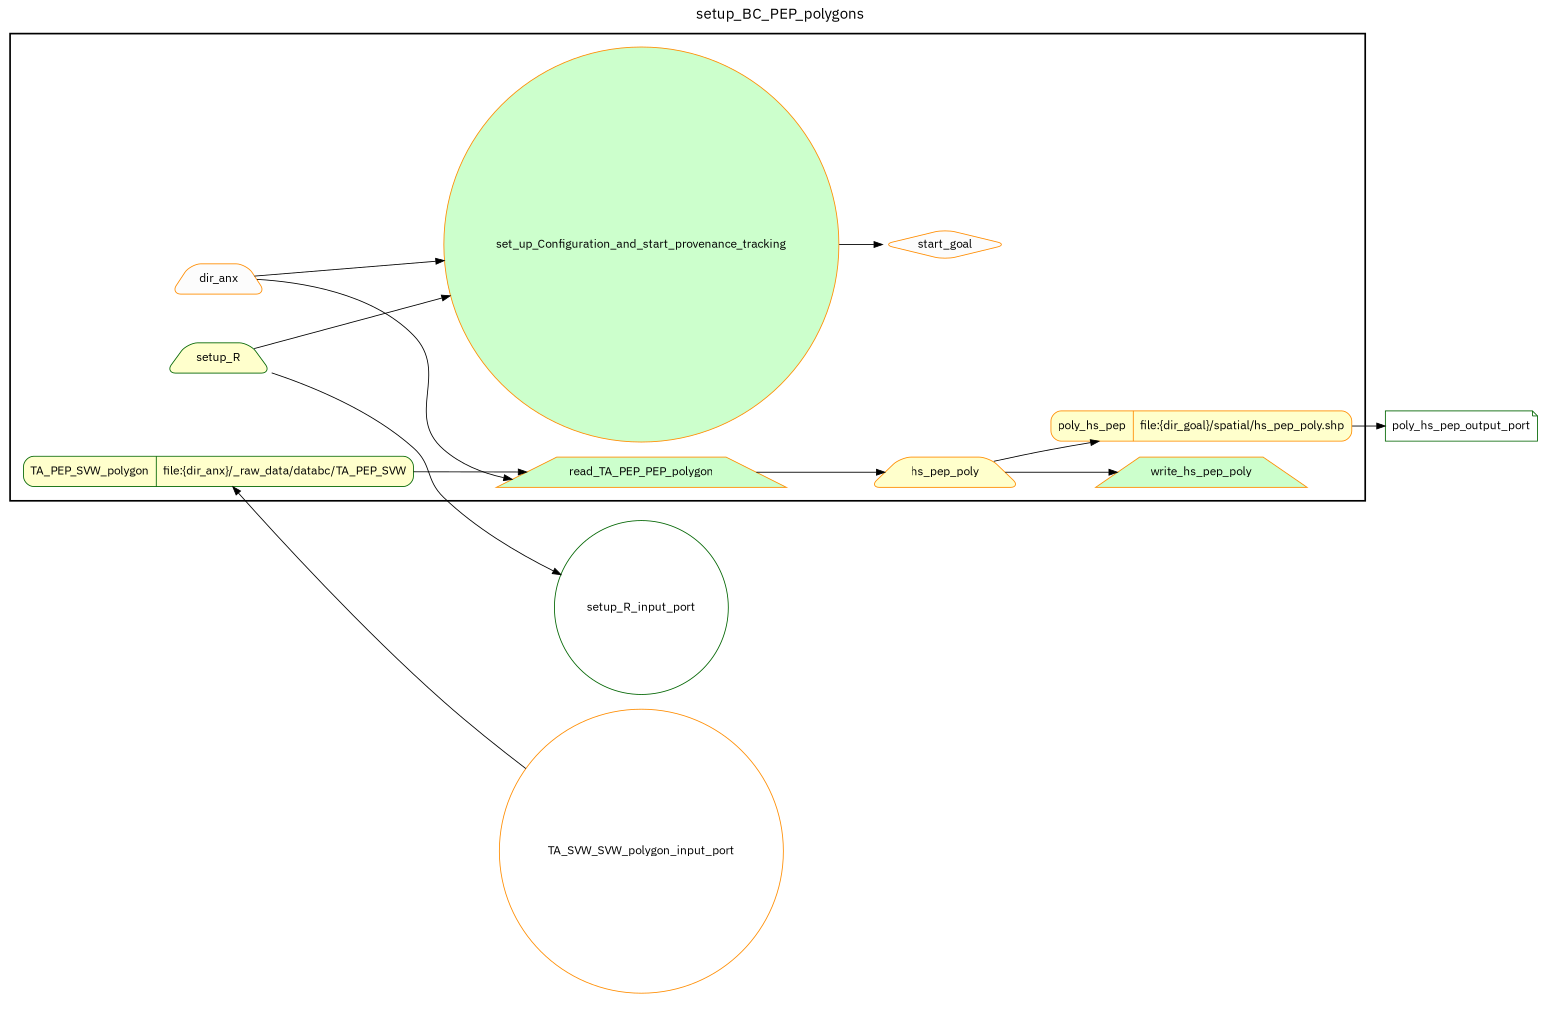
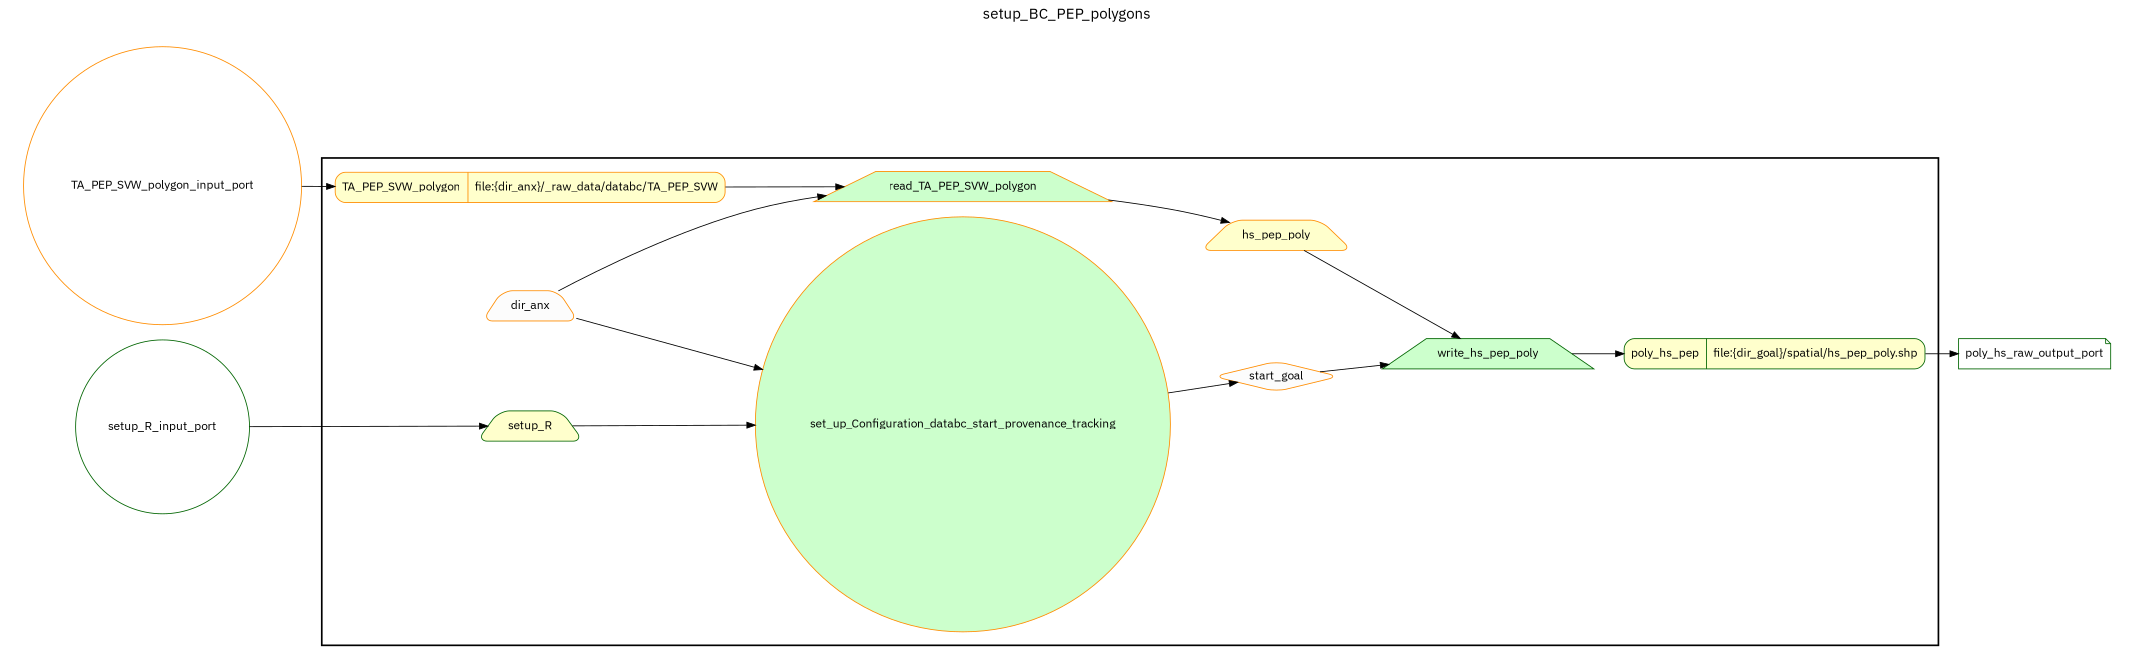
(641, 245) -> (963, 424)
none -> (1350, 369)
(1201, 426) -> (1775, 354)
(1461, 426) -> (2035, 354)
(1042, 451) -> (1594, 354)
(423, 459) -> (364, 426)
(218, 471) -> (530, 187)
(641, 472) -> (963, 187)
(1201, 472) -> (1488, 354)
(641, 851) -> (163, 186)
